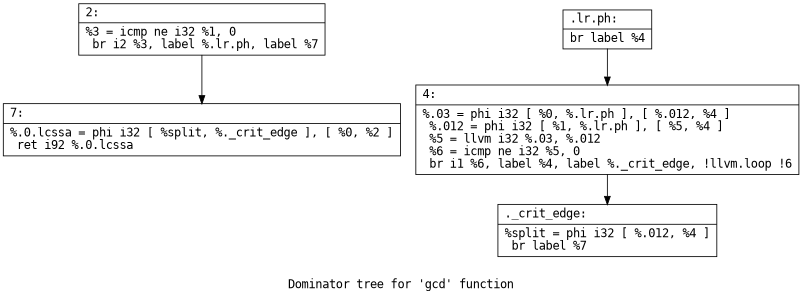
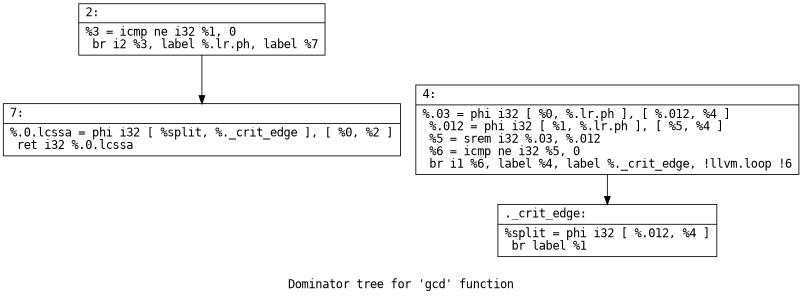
(607, 29) -> none
(512, 139) -> (512, 139)
(72, 146) -> (72, 146)
(546, 246) -> (546, 246)
